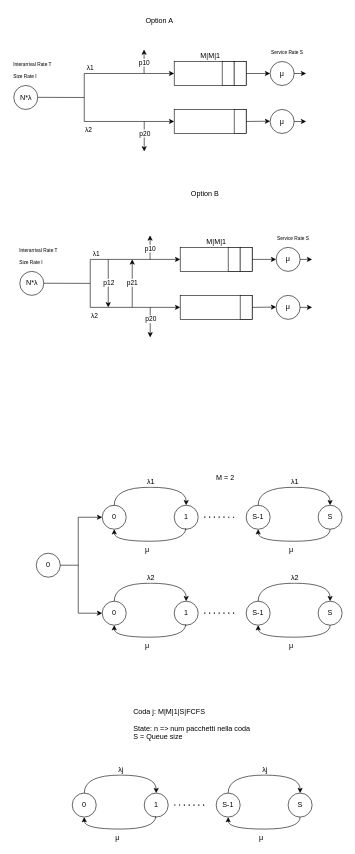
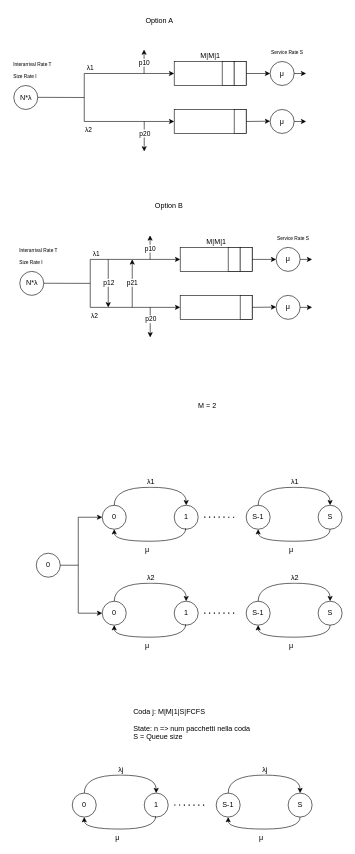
(205, 194) -> (169, 206)
(225, 479) -> (207, 407)
